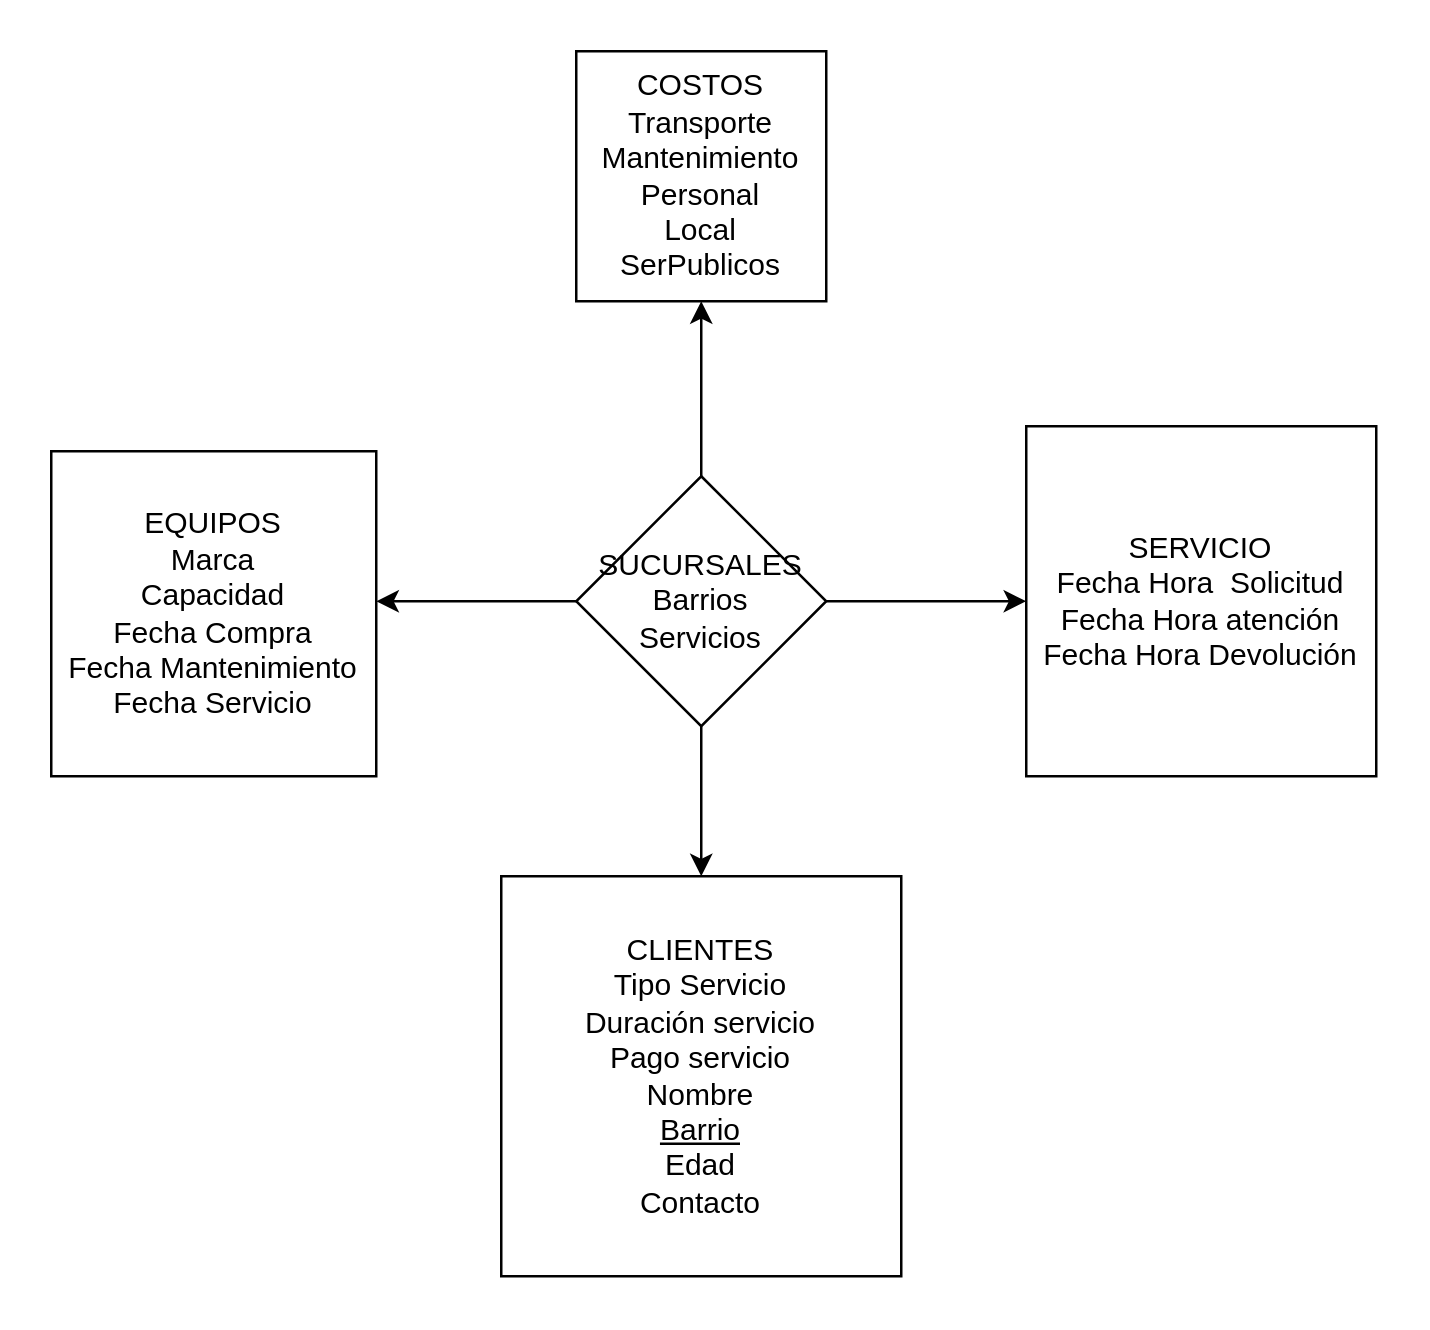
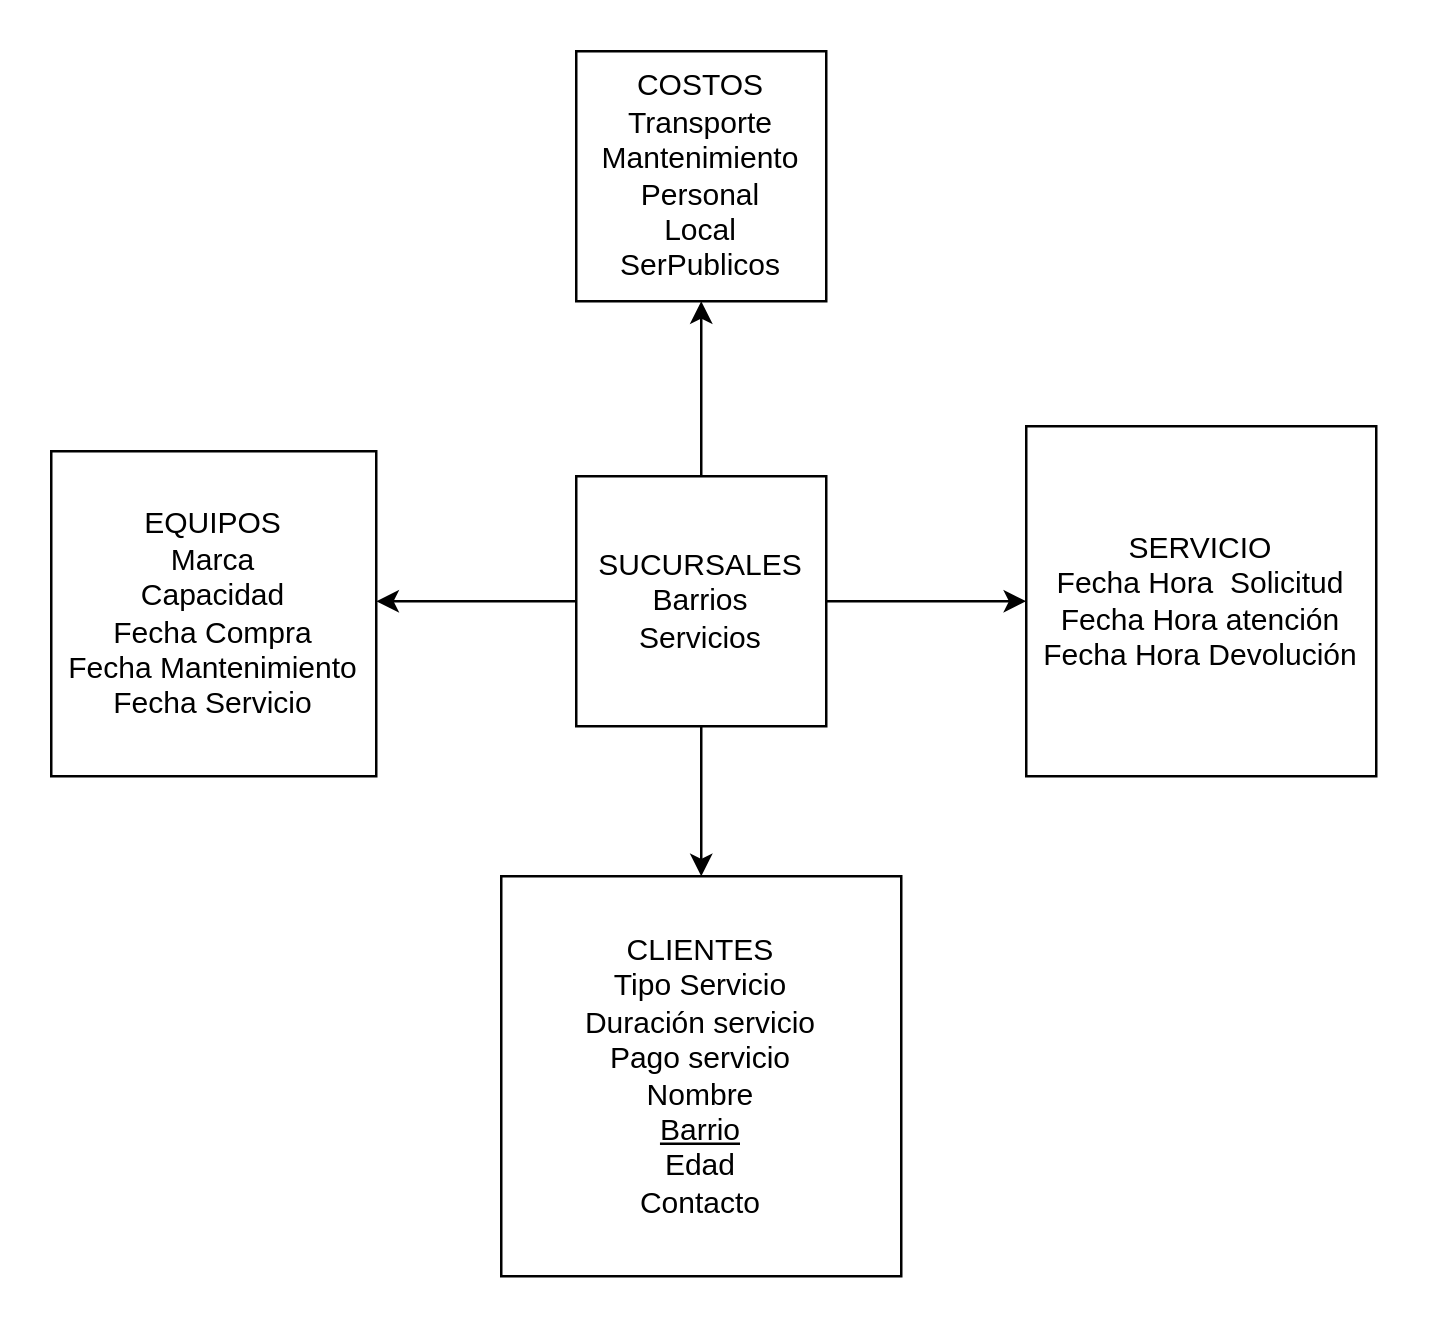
(701, 601) -> (701, 601)
